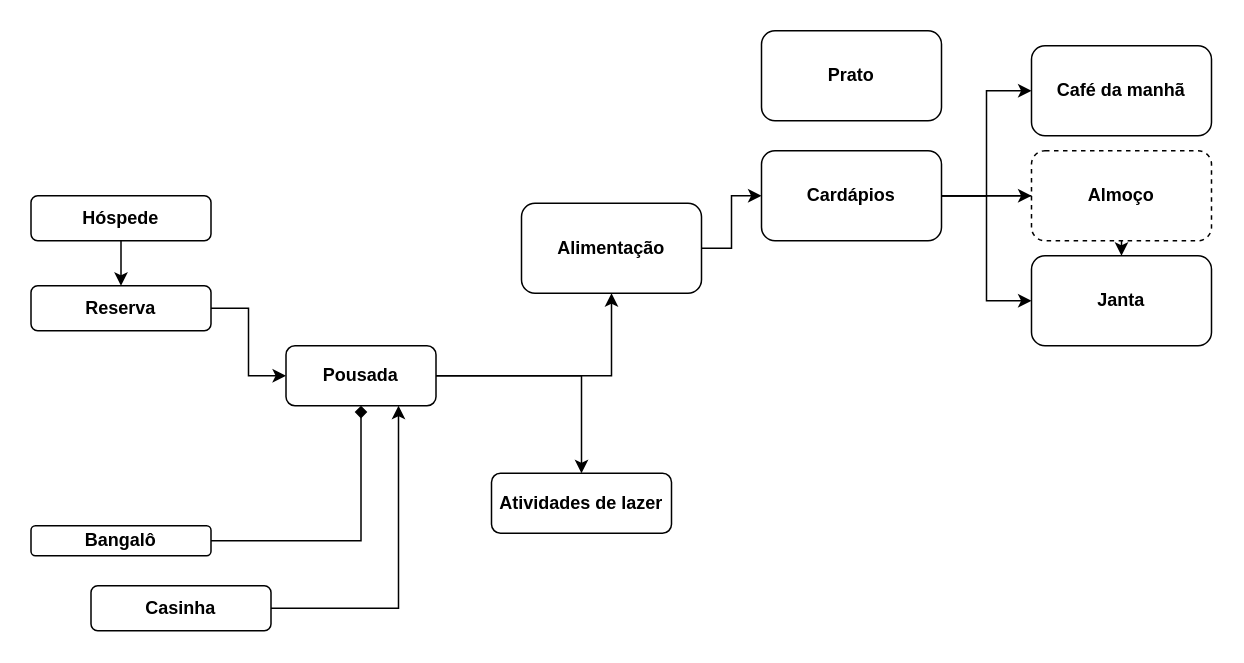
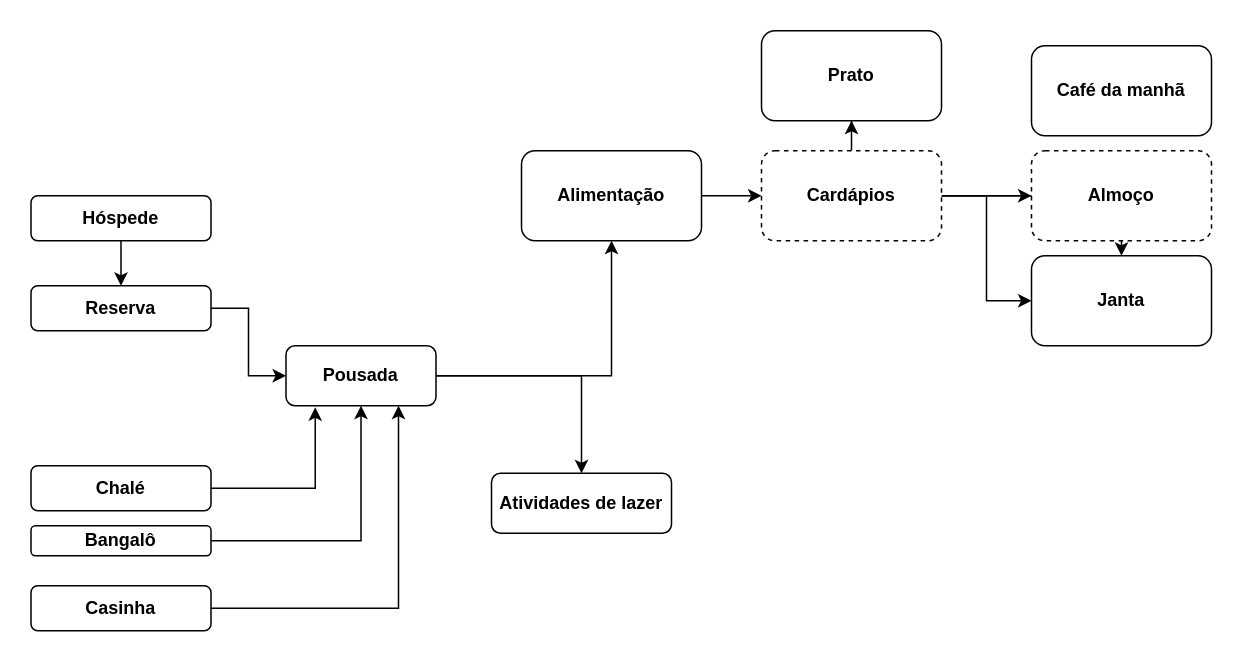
(986, 125) -> none
none -> (851, 131)
(851, 196) -> (851, 196)
(611, 248) -> (611, 196)
(361, 418) -> (361, 417)
none -> (121, 488)
none -> (298, 488)
(181, 608) -> (121, 608)
